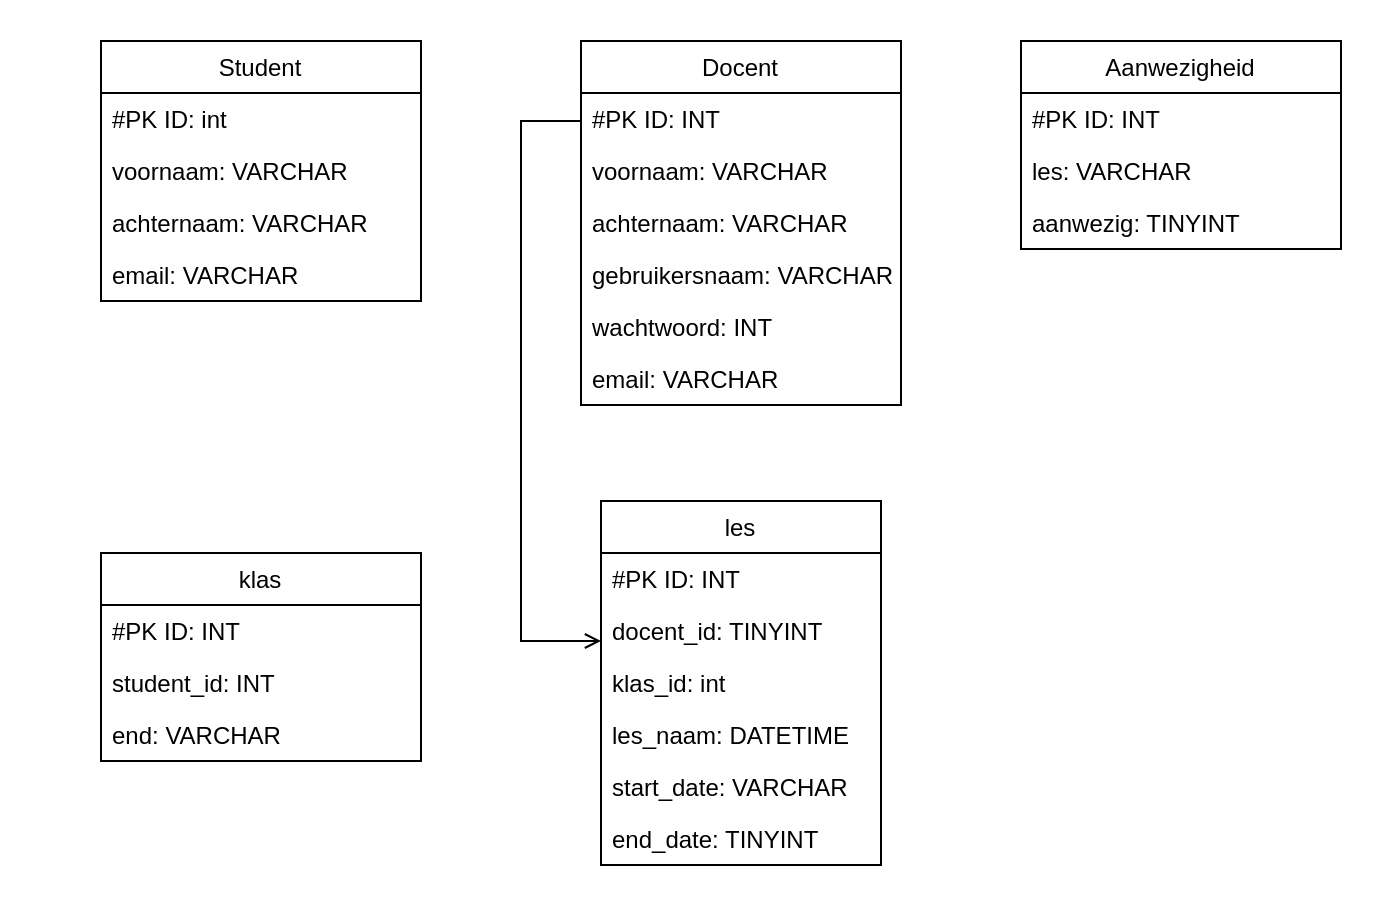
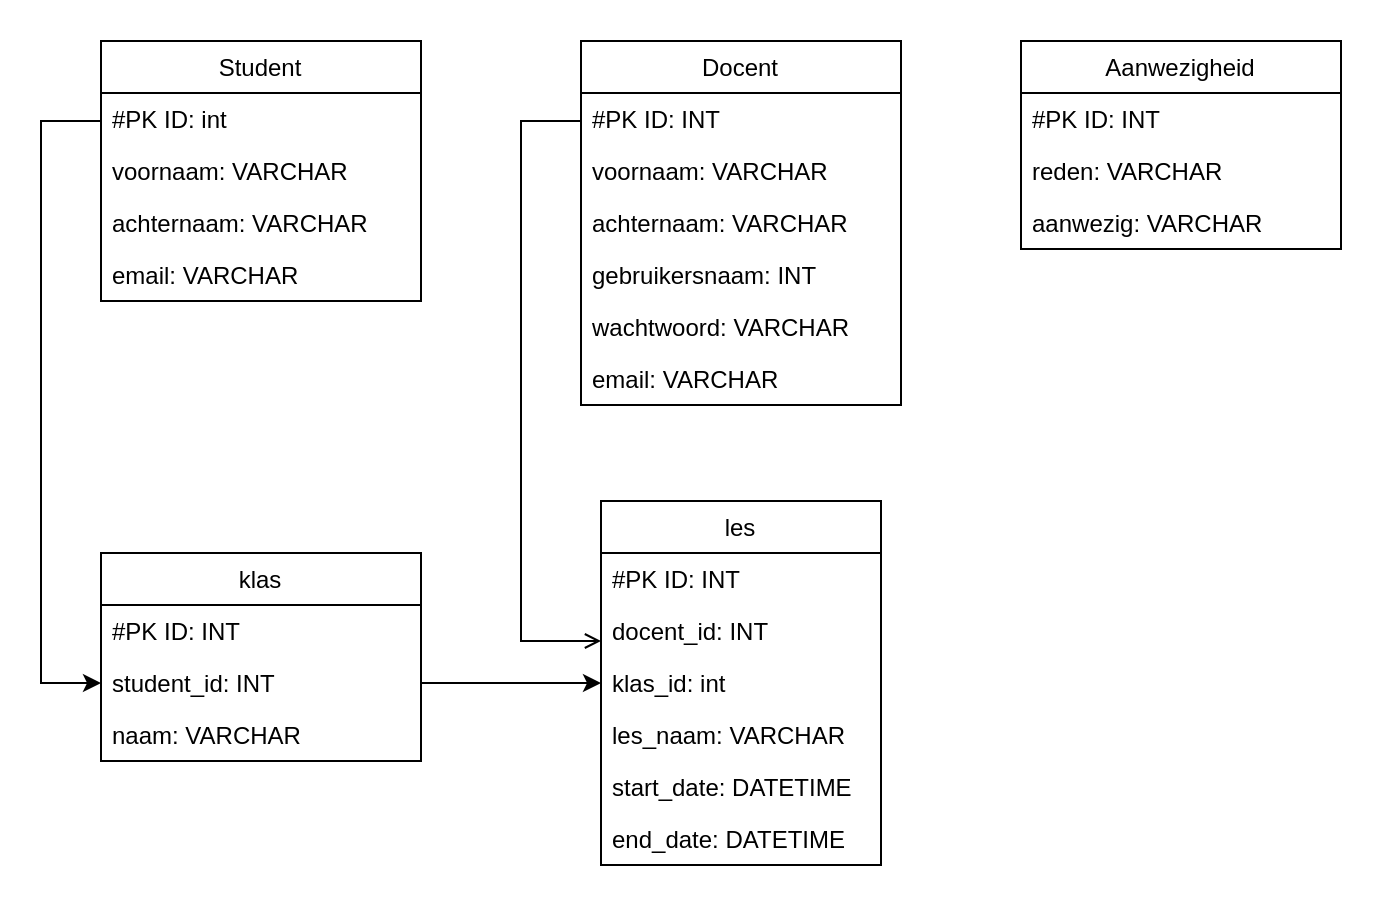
(1103, 172) -> (1120, 172)
(1137, 224) -> (1137, 224)
(737, 276) -> (710, 276)
(687, 328) -> (713, 328)
none -> (41, 395)
(724, 632) -> (697, 632)
none -> (504, 683)
(186, 736) -> (193, 736)
(724, 736) -> (717, 736)
(733, 788) -> (740, 788)
(720, 840) -> (727, 840)
